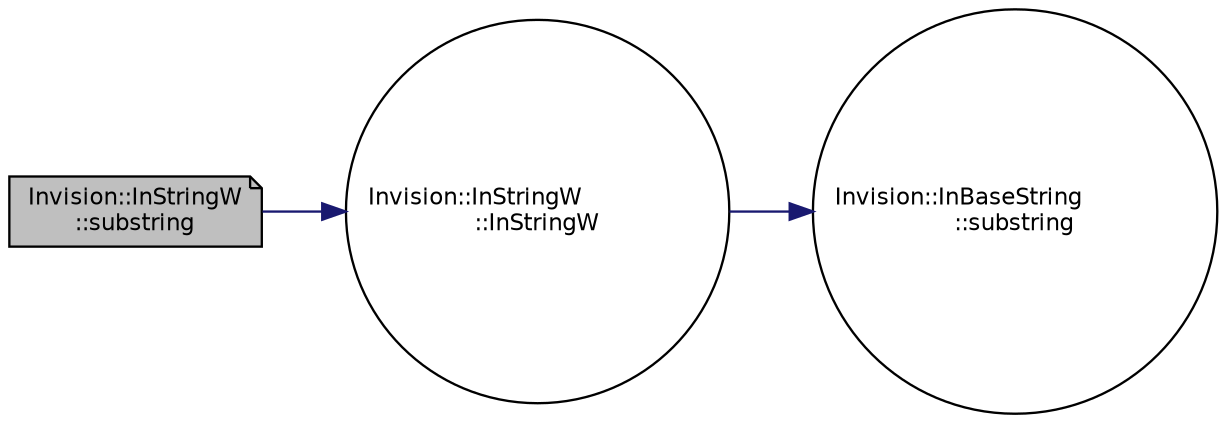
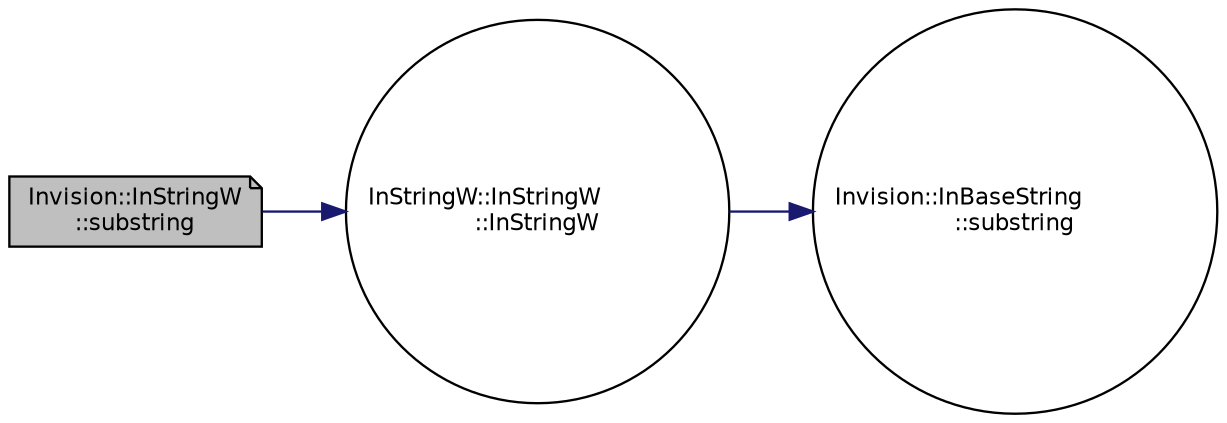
(538, 212) -> (538, 212)
